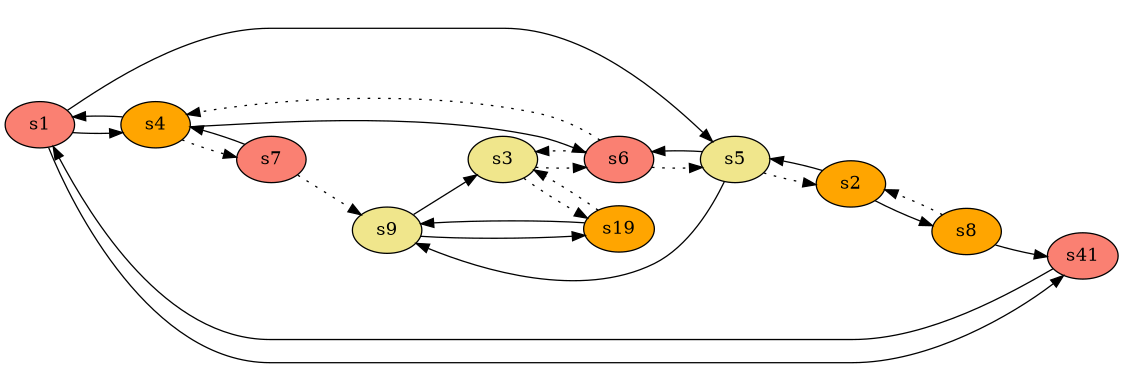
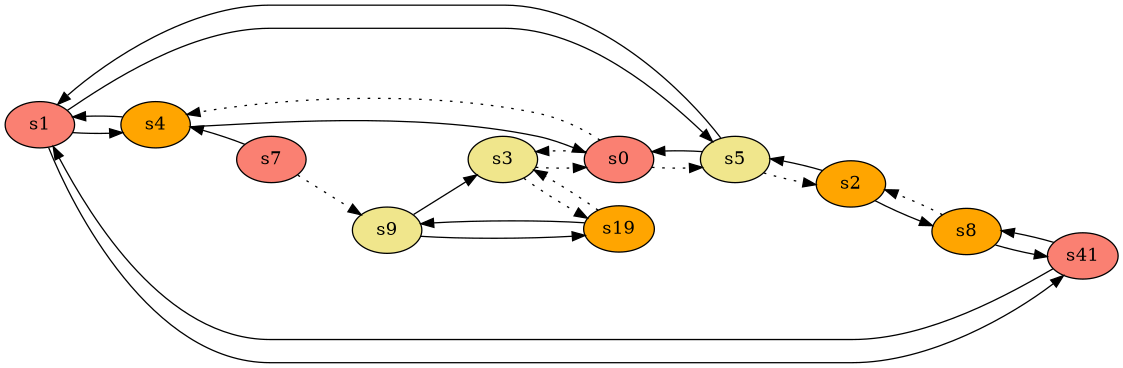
(203, 147) -> none
(619, 159) -> (619, 159)
none -> (1034, 237)
(595, 280) -> (405, 5)
